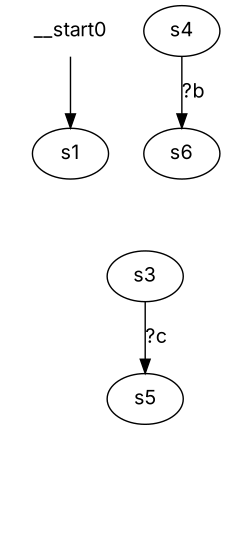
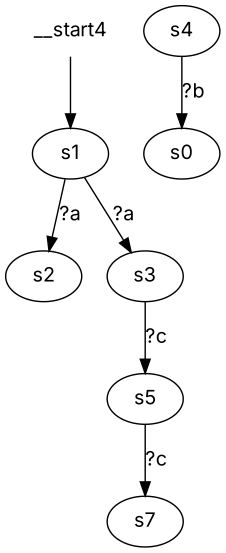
(70, 31) -> (70, 31)
(182, 154) -> (182, 154)
none -> (104, 209)
none -> (44, 276)
none -> (145, 522)
